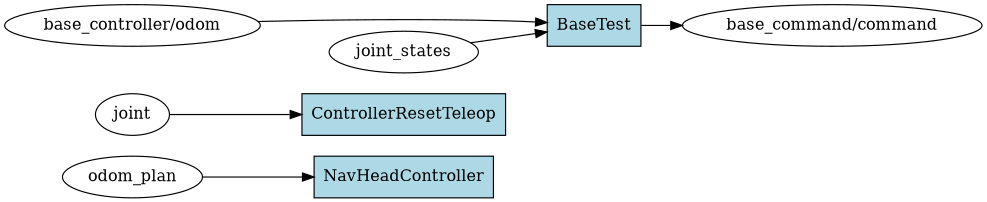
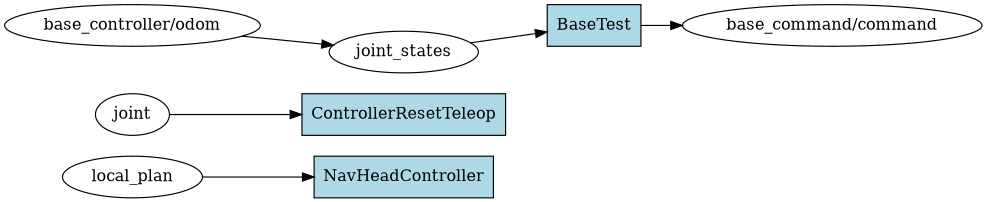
(397, 20) -> (282, 40)
(132, 177) -> (132, 177)
